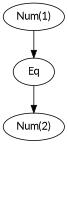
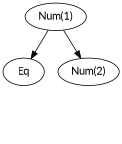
(34, 96) -> (70, 41)
